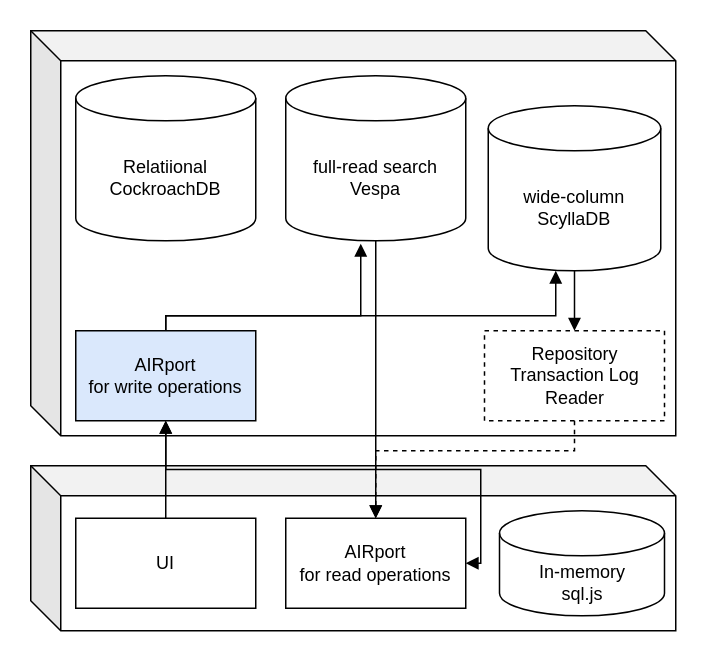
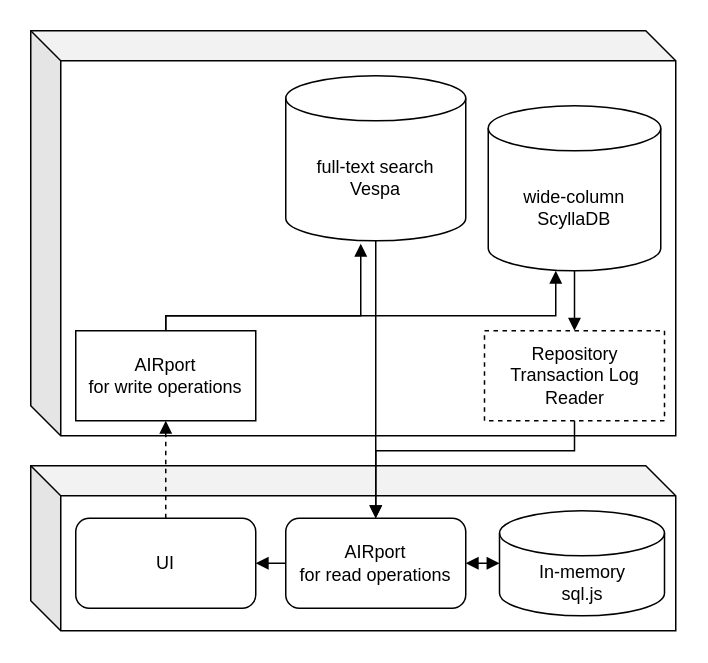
(166, 158) -> none
(376, 178) -> (376, 178)
(166, 376) -> (166, 376)
(490, 451) -> (490, 451)
(372, 470) -> (482, 563)
(166, 493) -> (166, 493)
(166, 563) -> (166, 563)
none -> (277, 563)
(376, 563) -> (376, 563)
